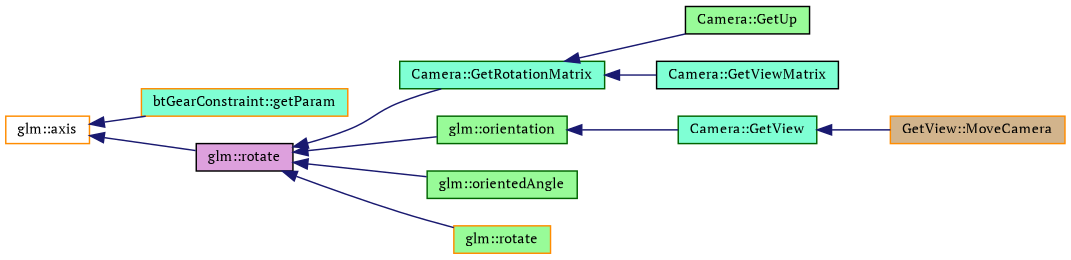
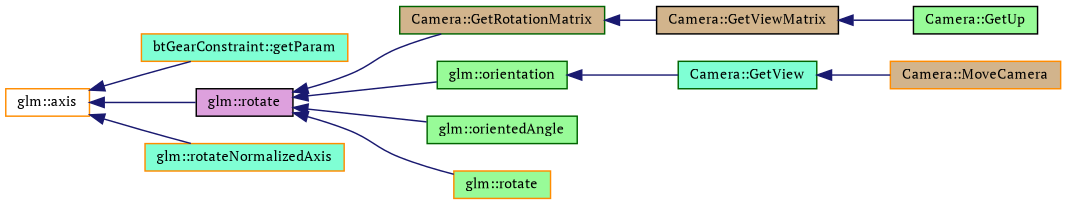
(632, 46) -> (883, 20)
(502, 75) -> (502, 20)
(748, 75) -> (748, 20)
(978, 130) -> (976, 75)
none -> (245, 157)
